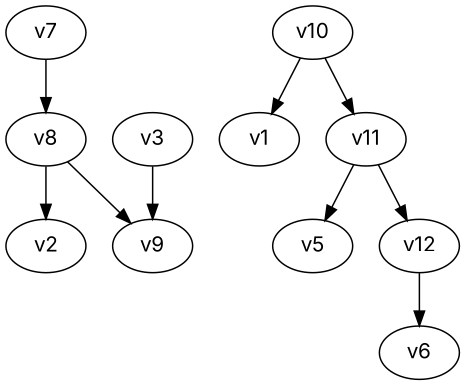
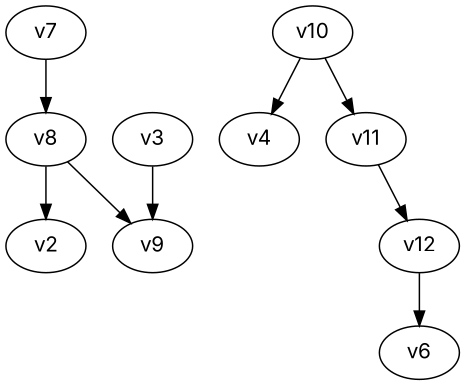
(259, 139) -> (259, 139)
(313, 246) -> none
